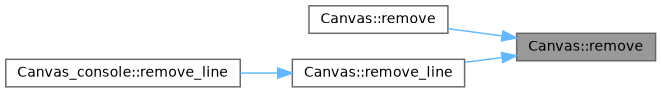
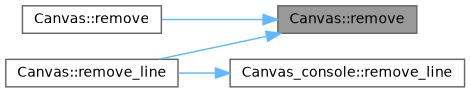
(259, 73) -> (197, 73)
